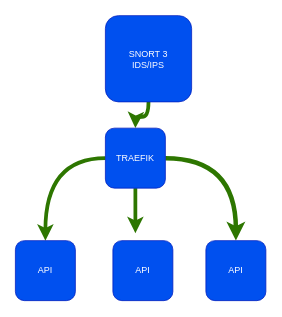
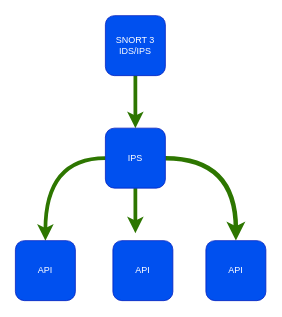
(149, 59) -> (135, 45)
(135, 158) -> (135, 158)
